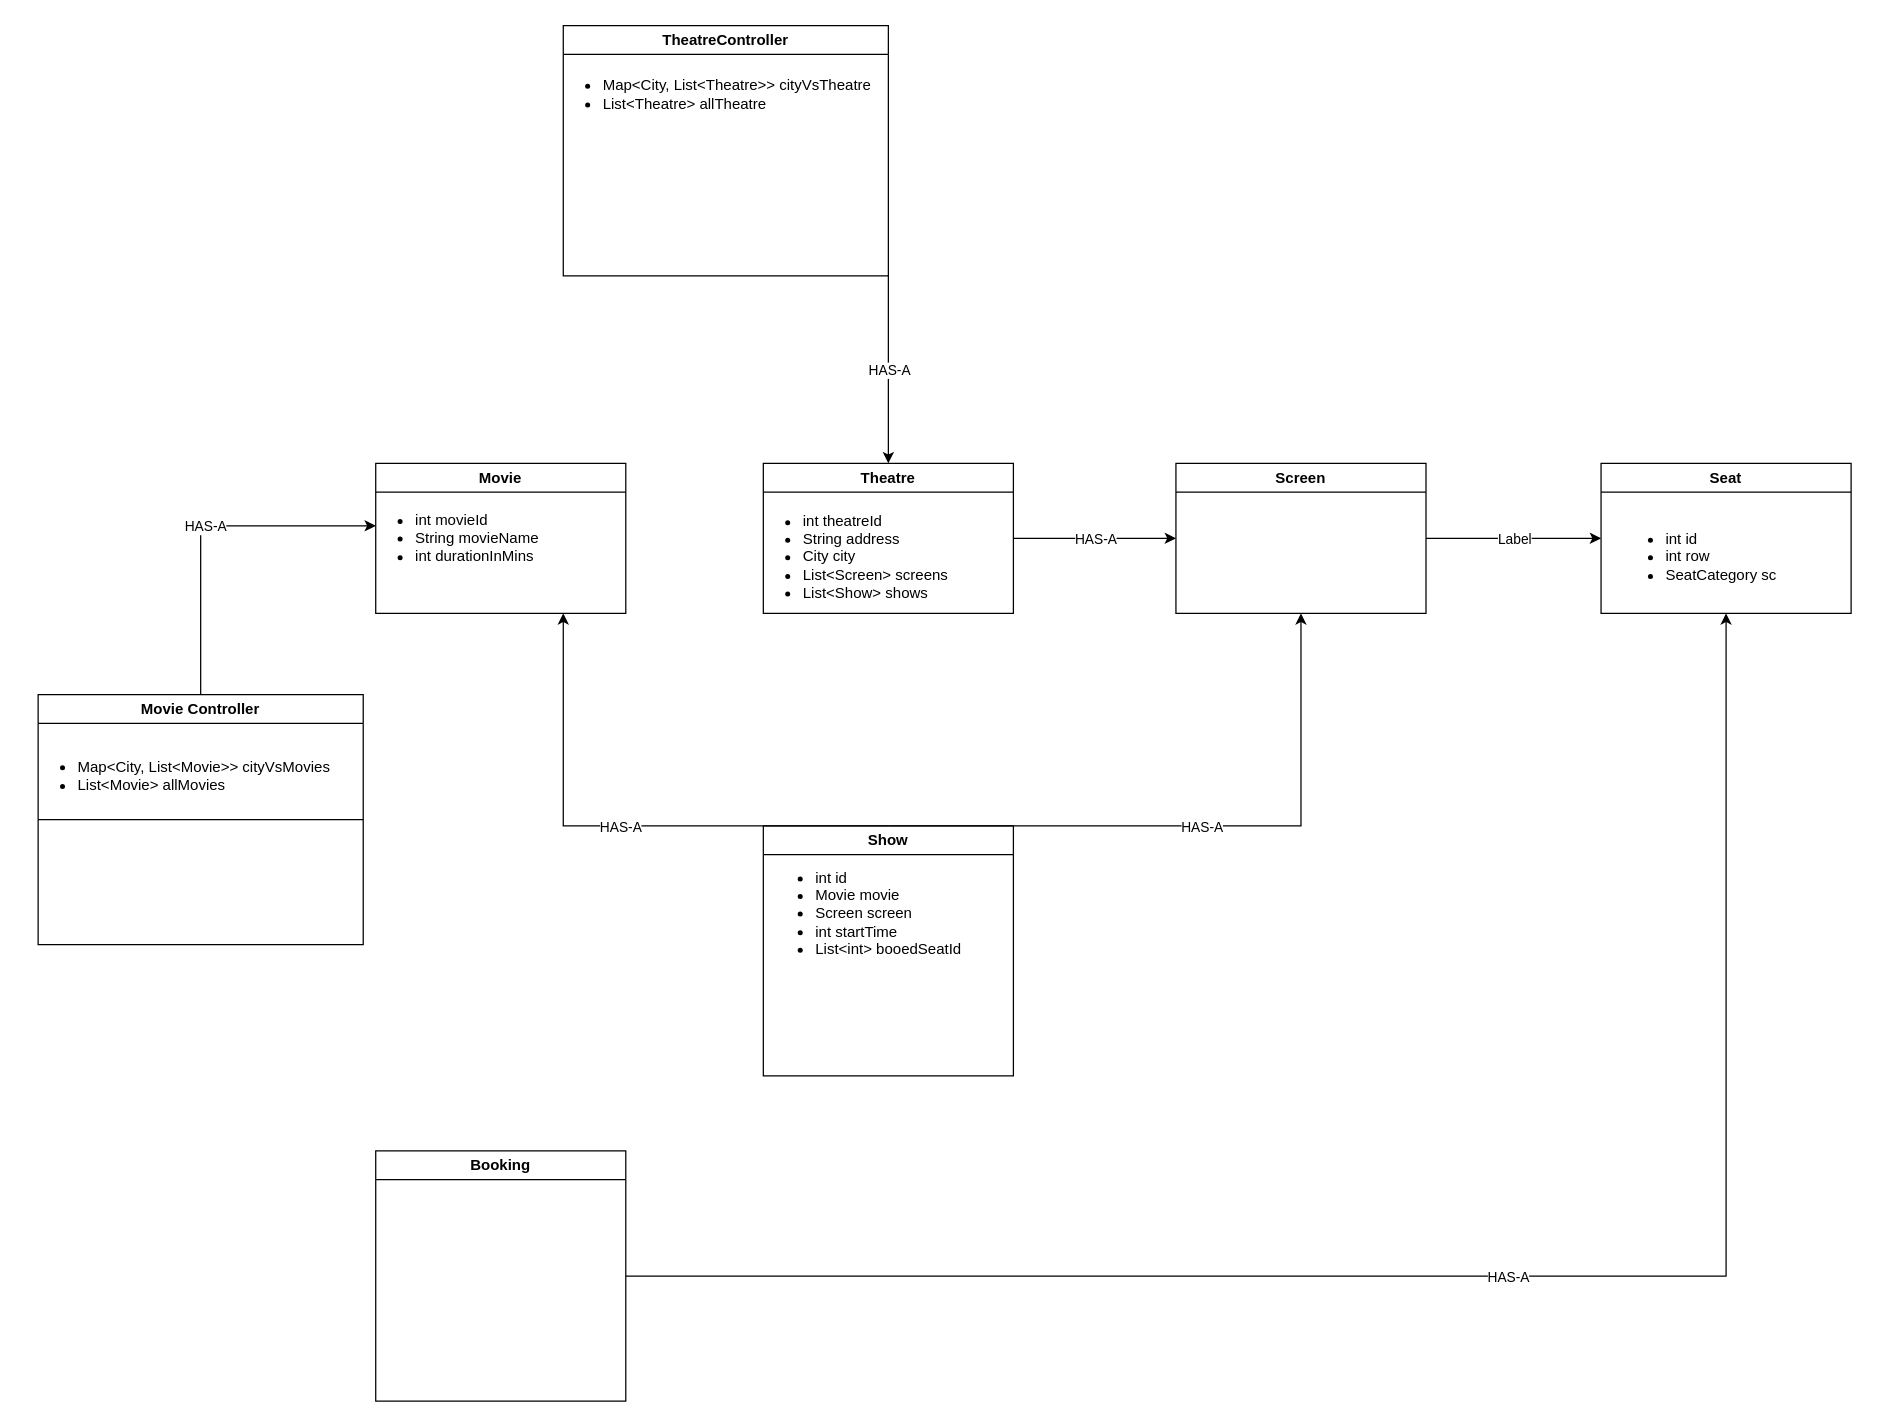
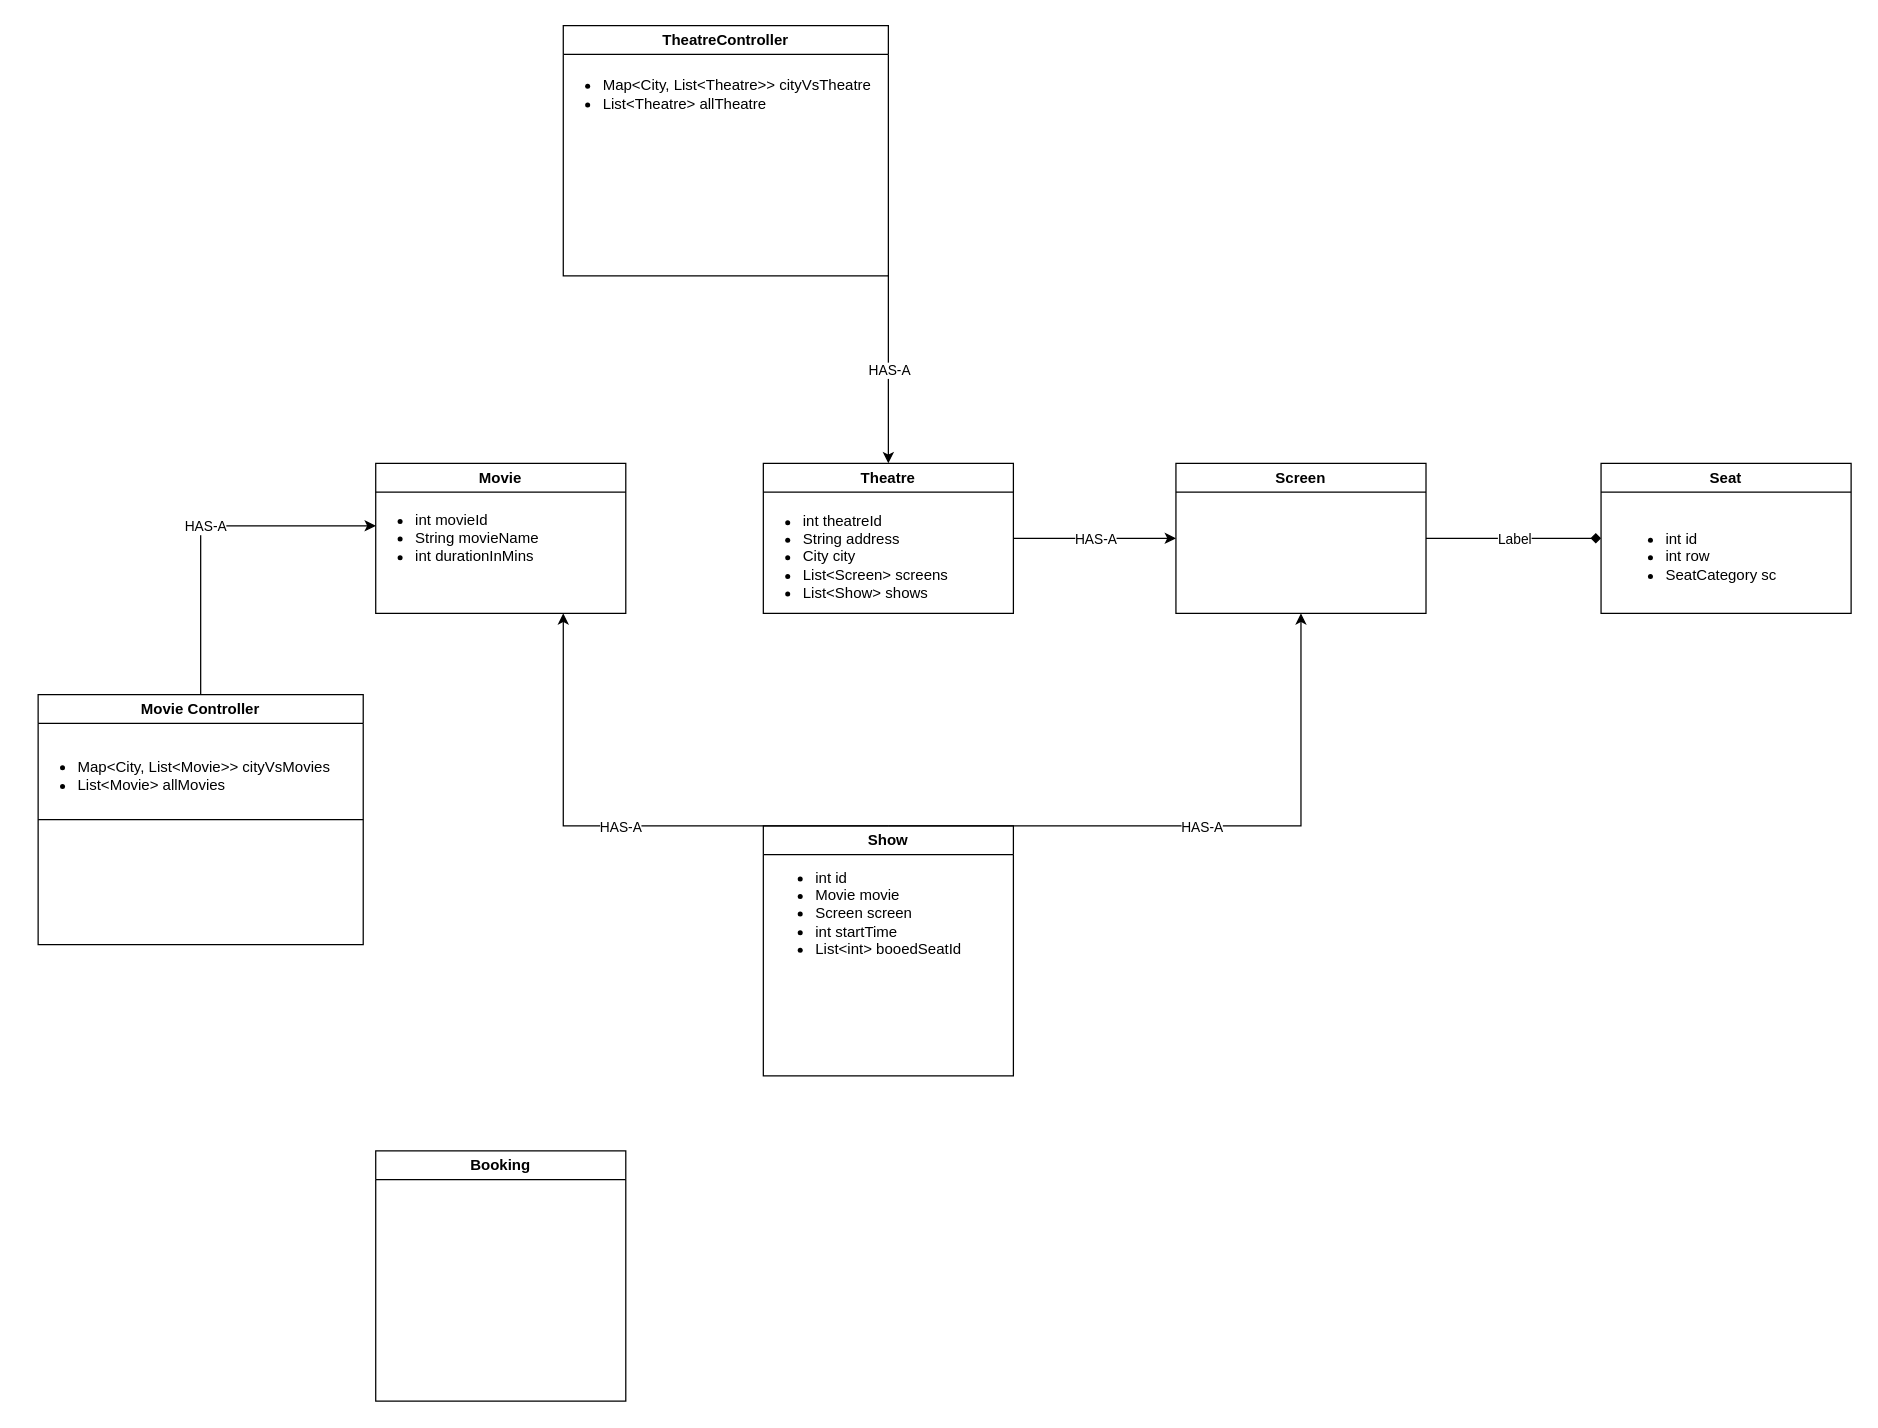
(1591, 538) -> (1590, 538)
(1503, 1276) -> none
